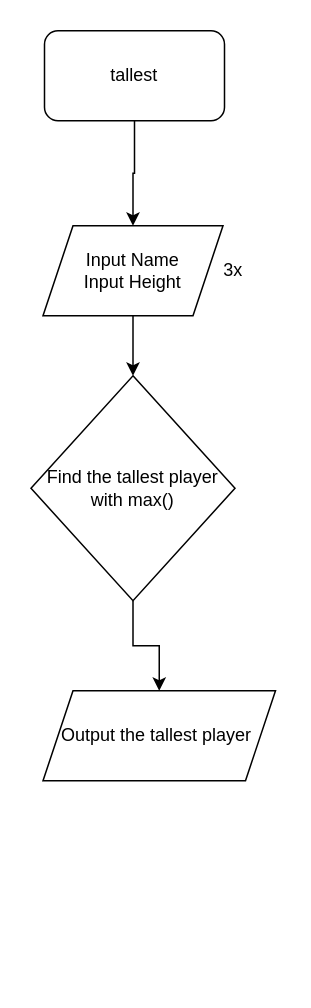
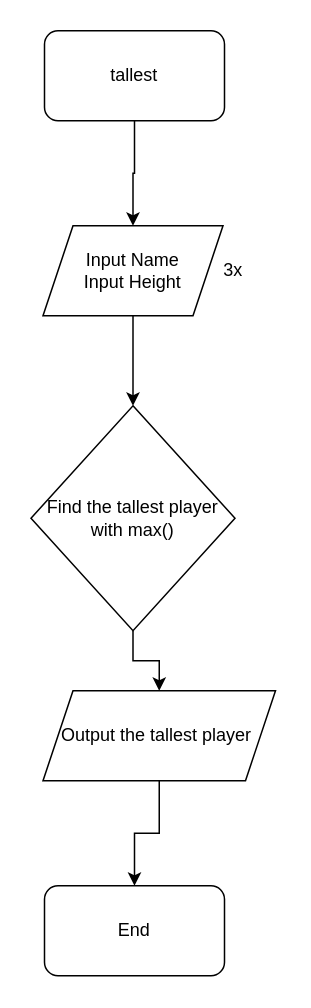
(133, 488) -> (133, 518)
none -> (152, 833)
none -> (134, 931)
